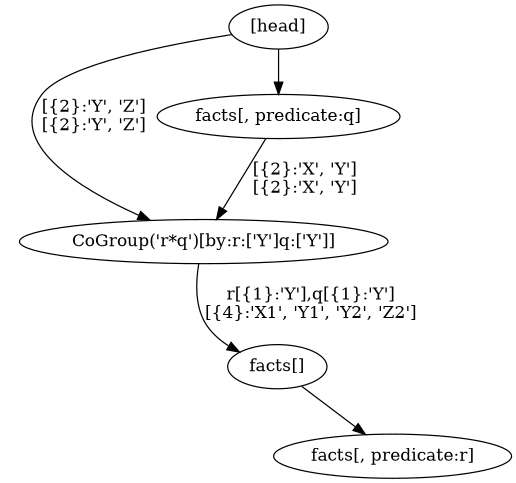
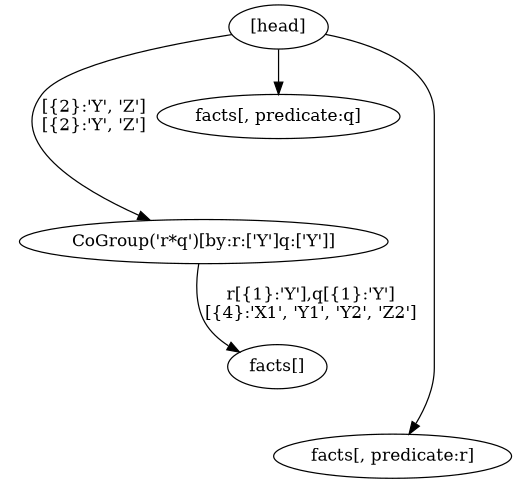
(244, 174) -> none
(329, 407) -> (434, 198)
